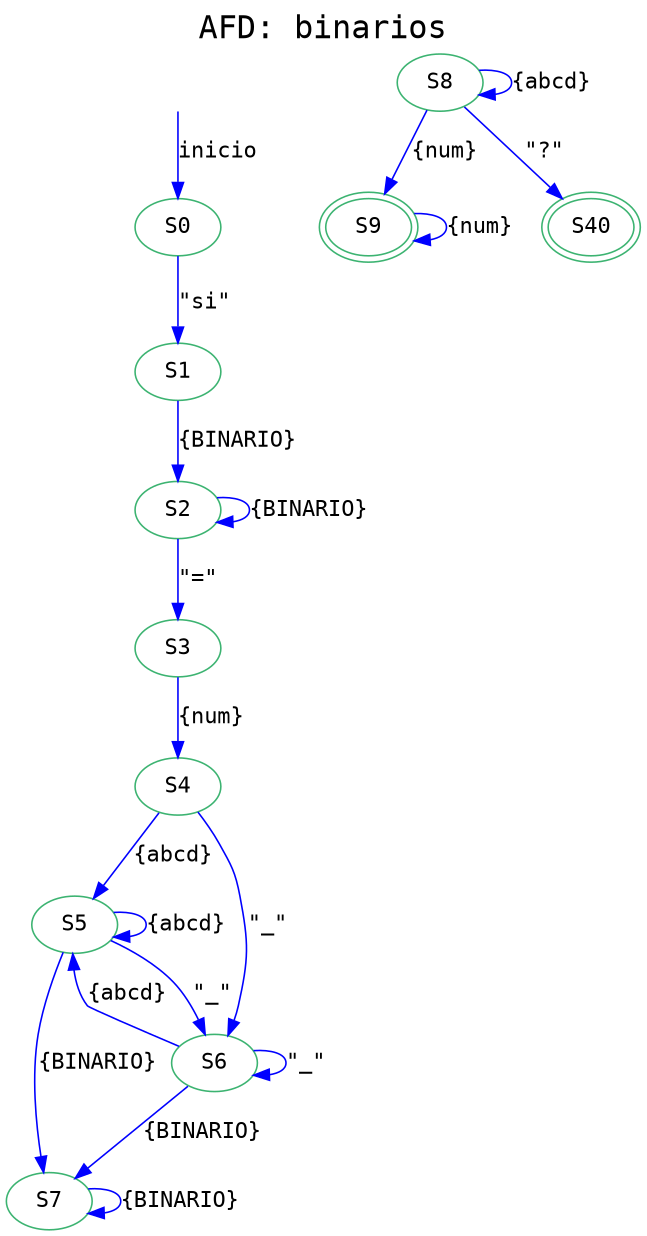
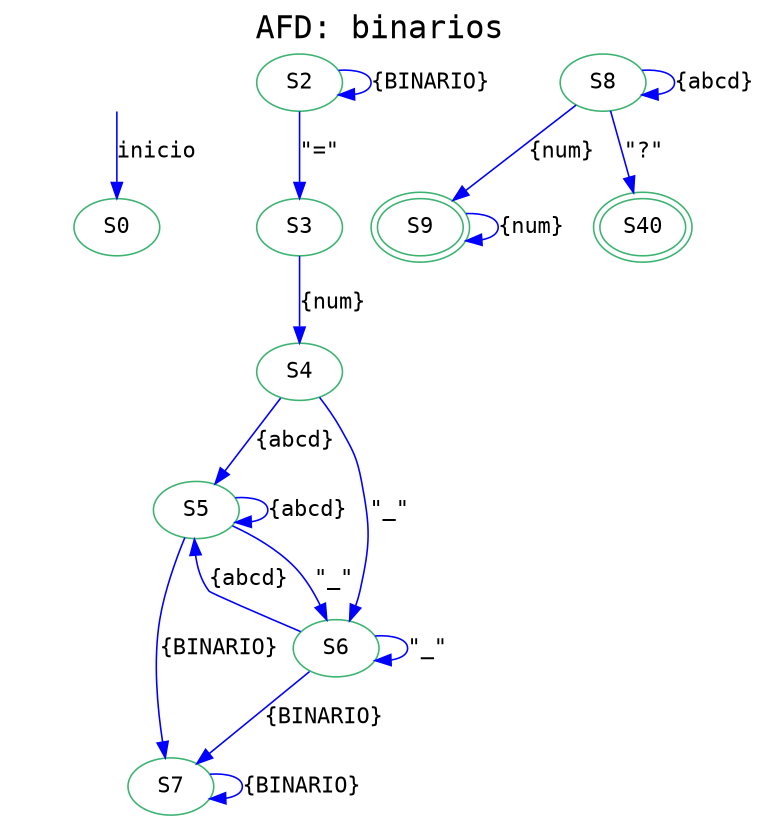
(178, 372) -> none
